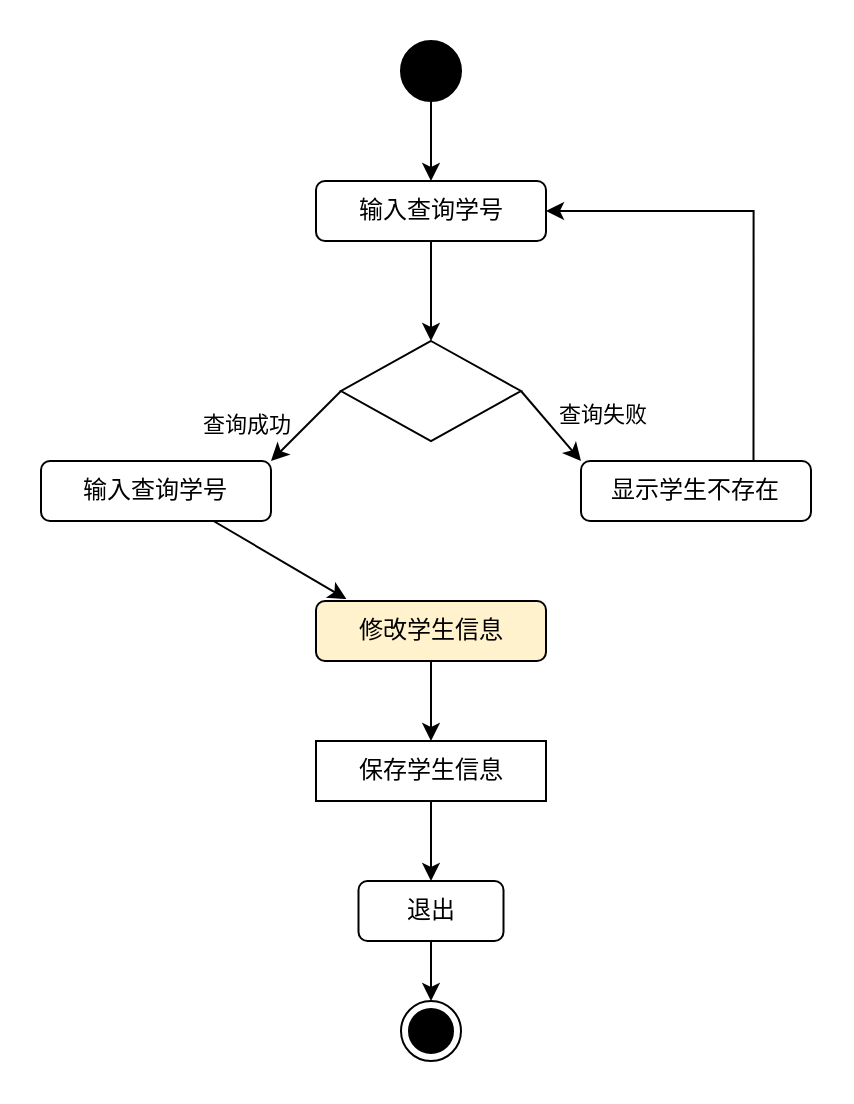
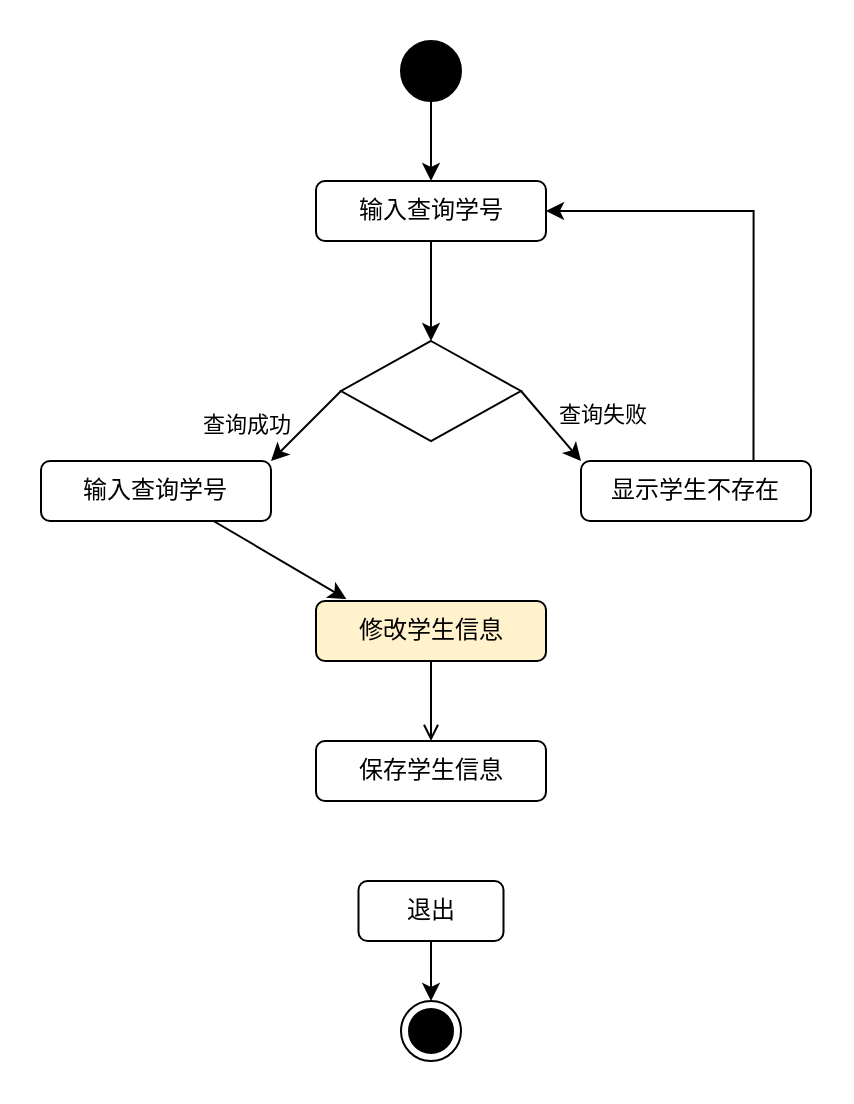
(431, 726) -> (431, 728)
(431, 771) -> (431, 771)
(431, 834) -> none
